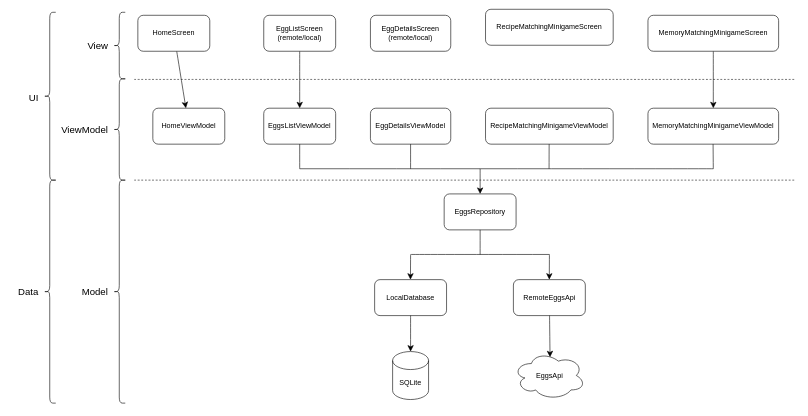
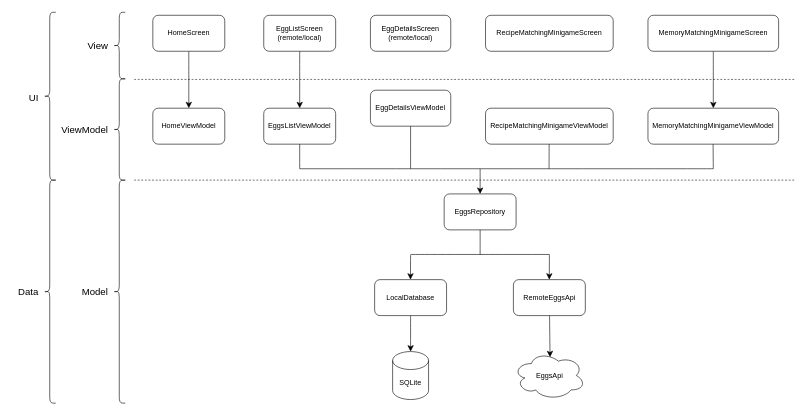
(550, 27) -> (550, 33)
(174, 33) -> (189, 33)
(411, 126) -> (411, 108)
